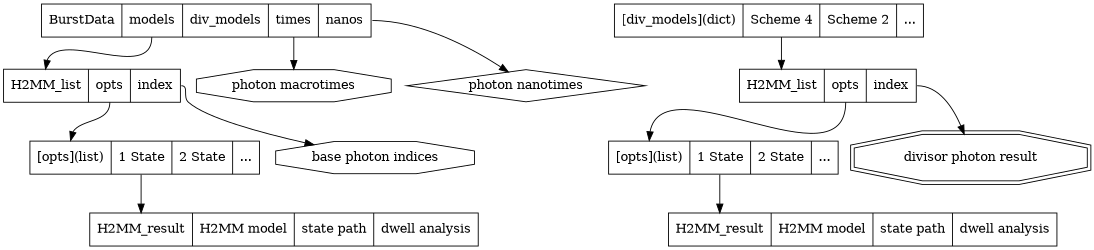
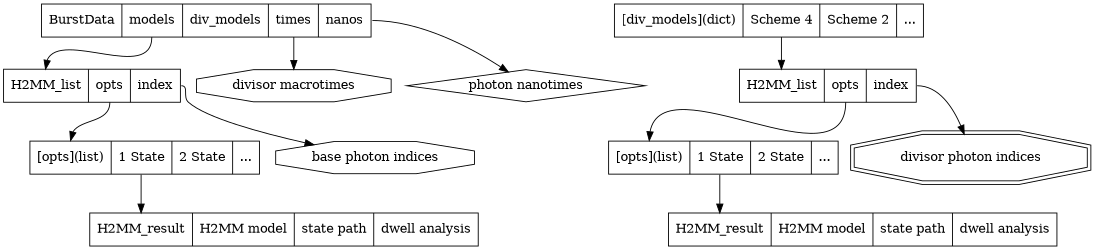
(294, 86) -> (294, 86)
(971, 158) -> (971, 158)
